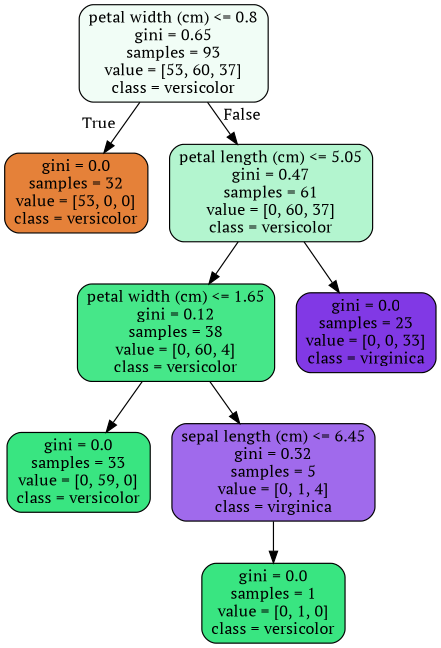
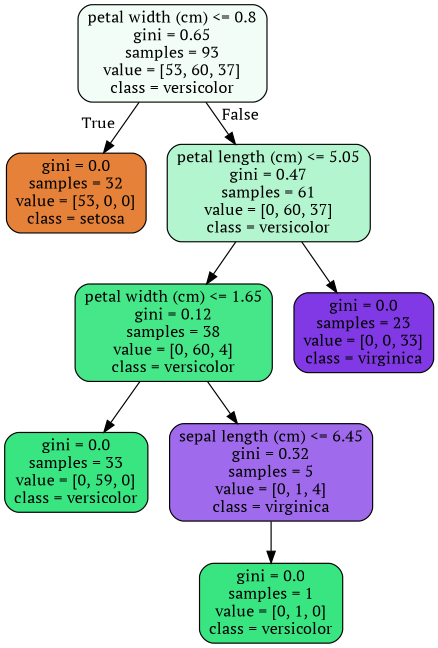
(76, 193) -> (76, 193)
